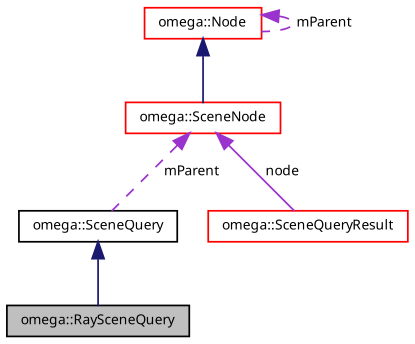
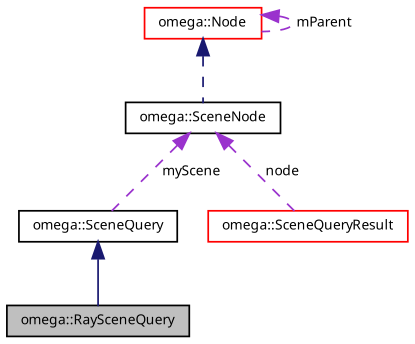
(203, 80) -> (203, 80)
(203, 118) -> (203, 118)
(190, 172) -> (190, 172)
(262, 178) -> (262, 178)
